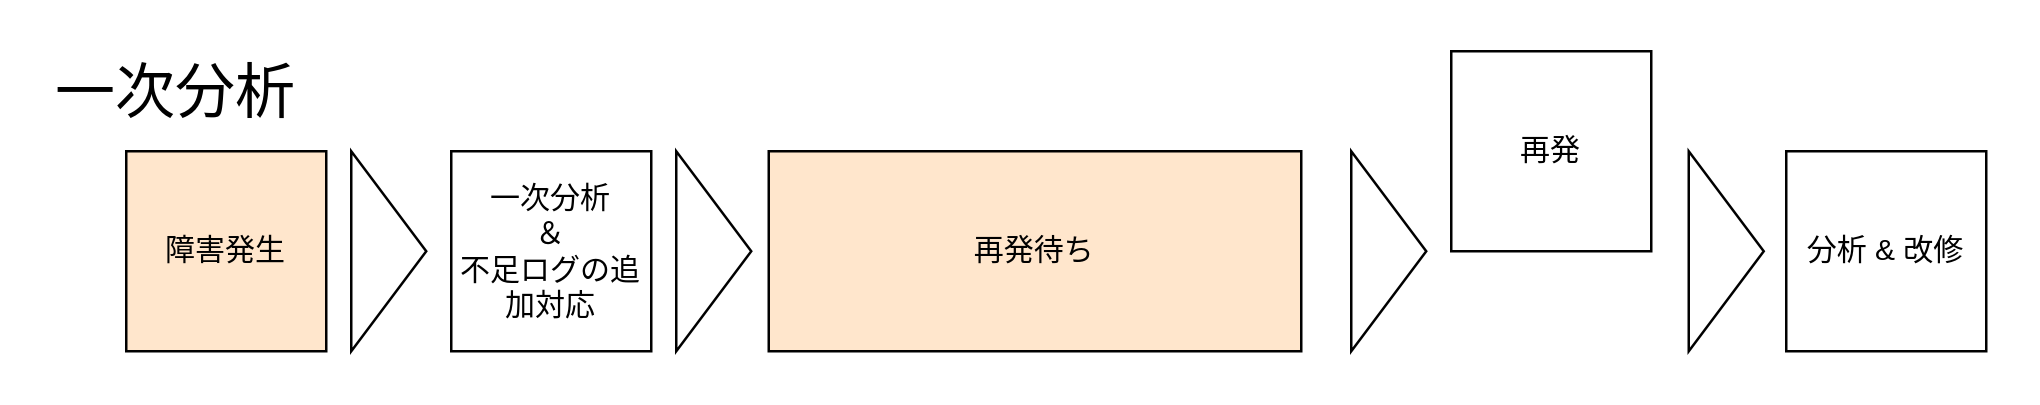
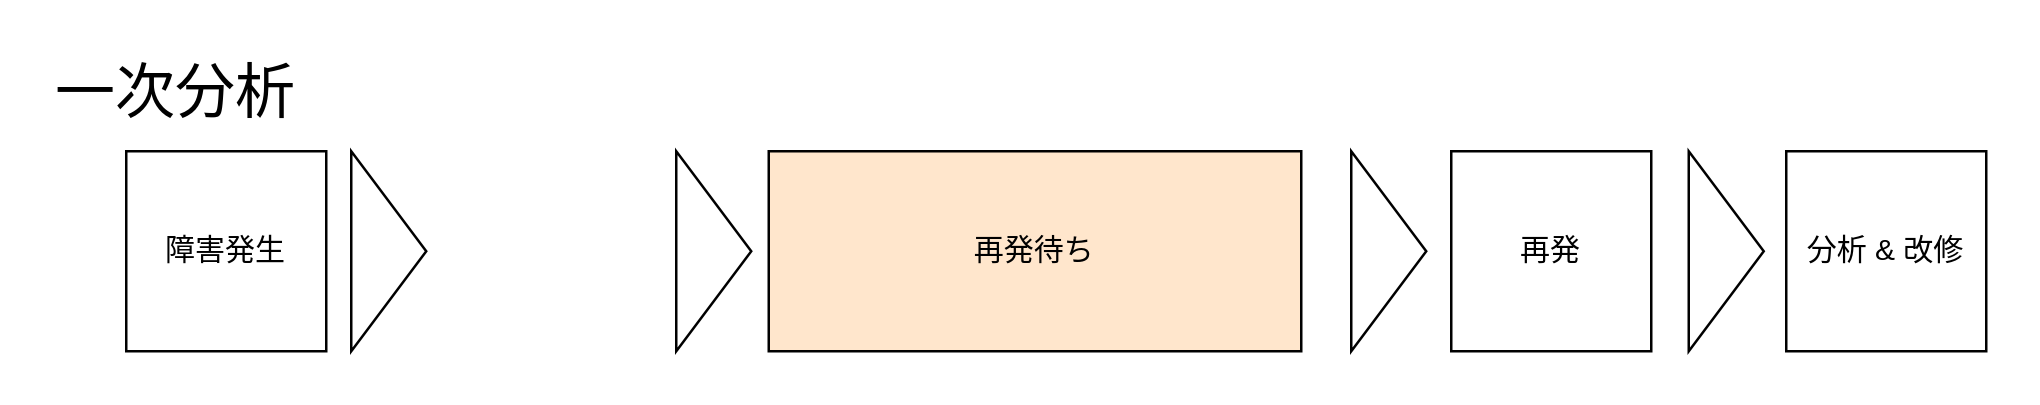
(1551, 151) -> (1551, 251)
(226, 251) -> (226, 251)
(551, 251) -> none
